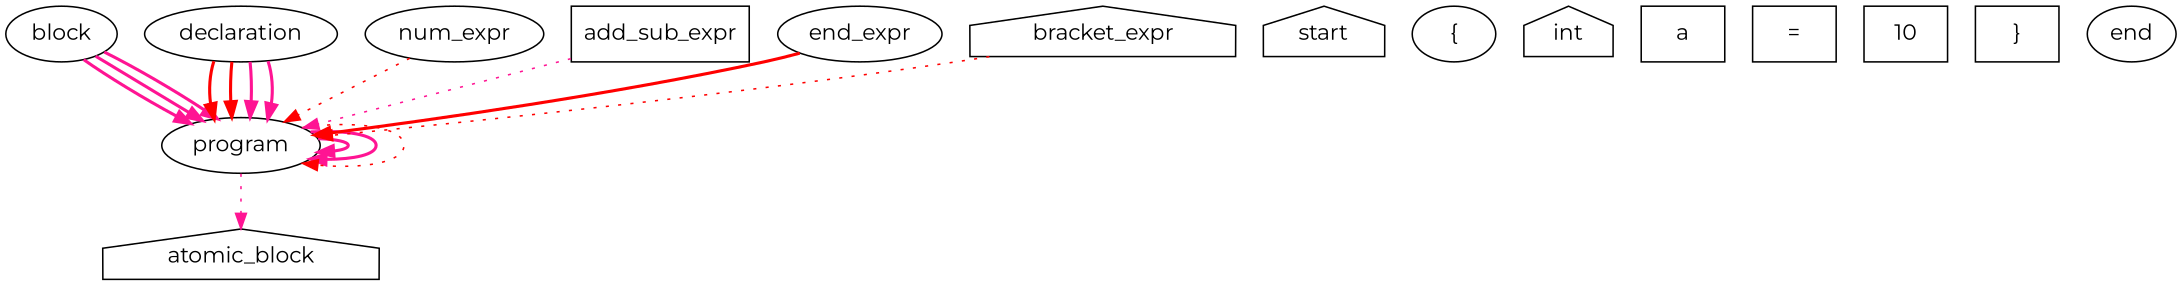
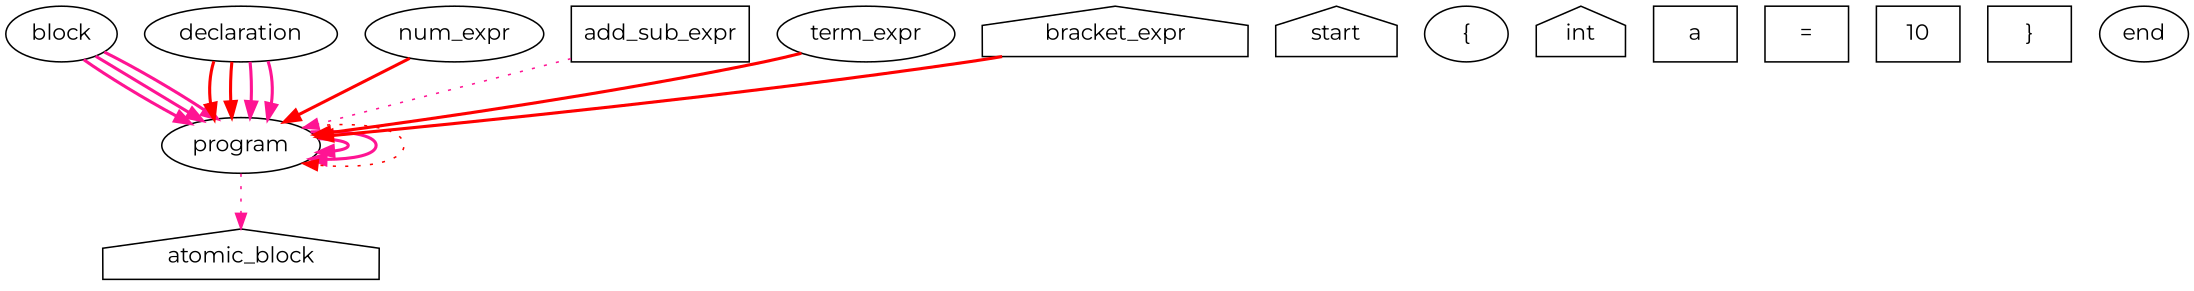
(860, 34) -> (866, 34)
(354, 87) -> (354, 87)
(661, 100) -> (668, 100)
